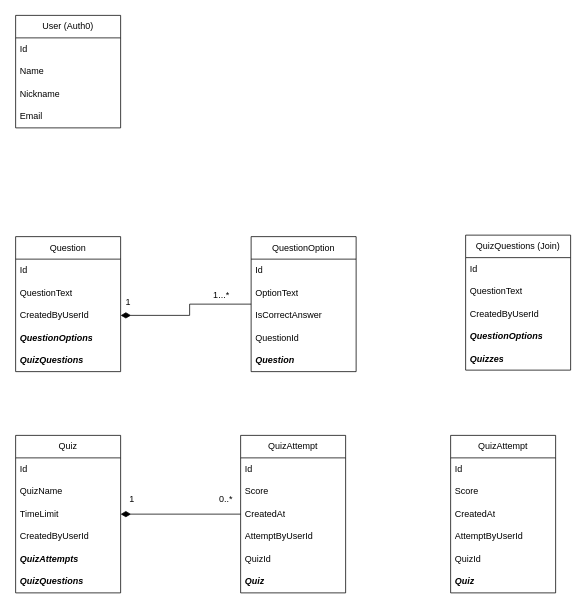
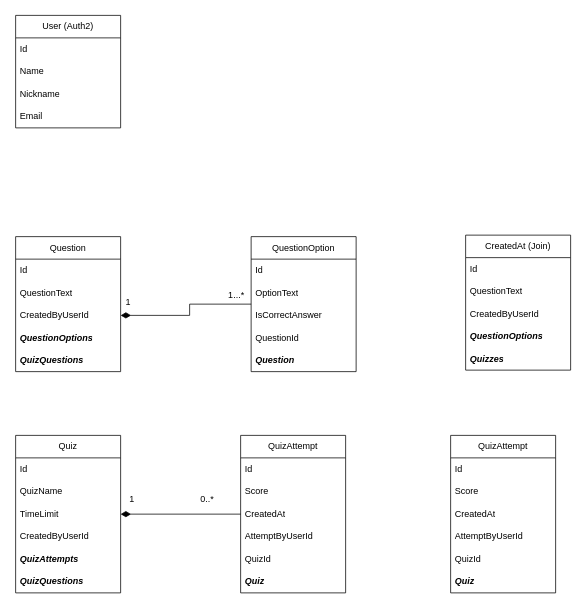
(68, 27) -> (68, 27)
(518, 246) -> (518, 246)
(221, 295) -> (236, 295)
(225, 499) -> (207, 499)
